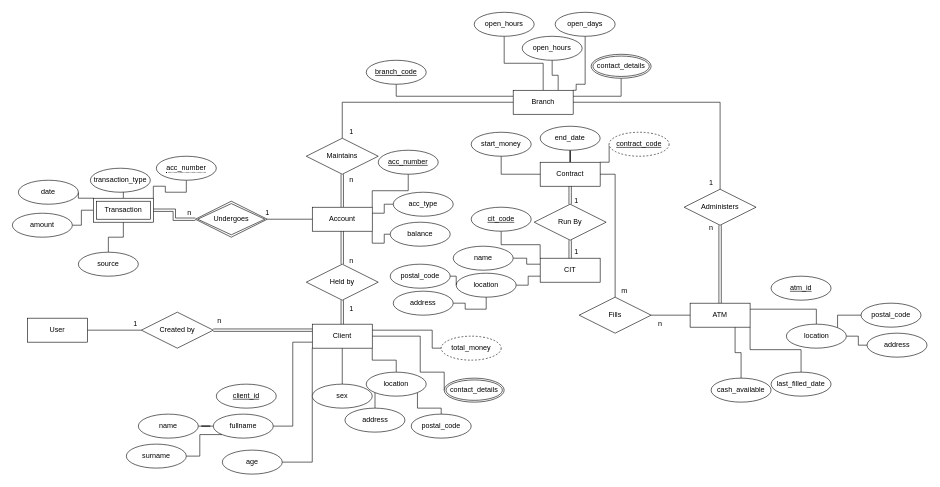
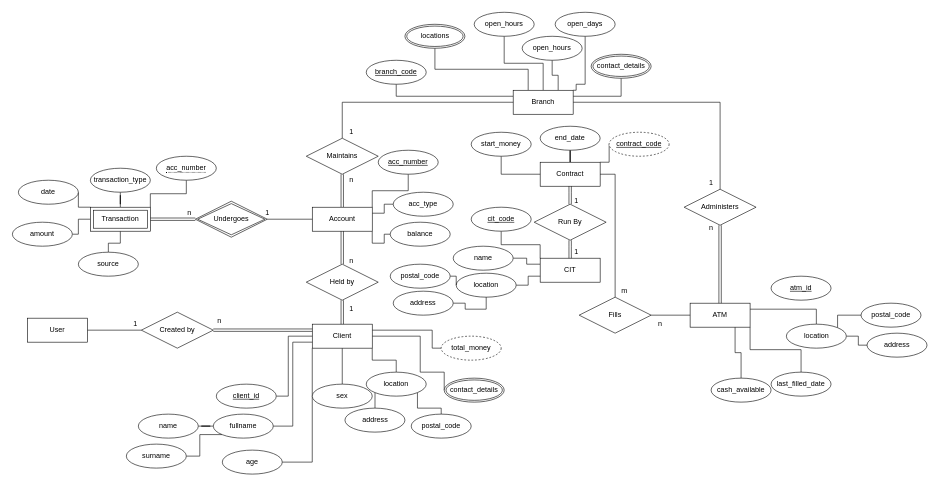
none -> (435, 36)
none -> (482, 69)
(123, 210) -> (120, 219)
(42, 225) -> (42, 234)
none -> (288, 360)
